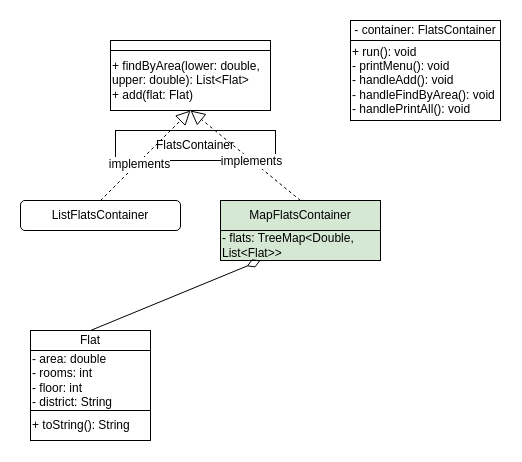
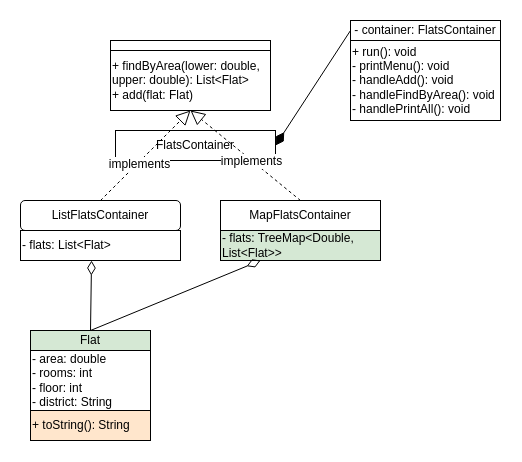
none -> (317, 82)
(301, 216) -> (301, 216)
none -> (101, 246)
none -> (91, 302)
(91, 341) -> (91, 341)
(91, 426) -> (91, 426)
